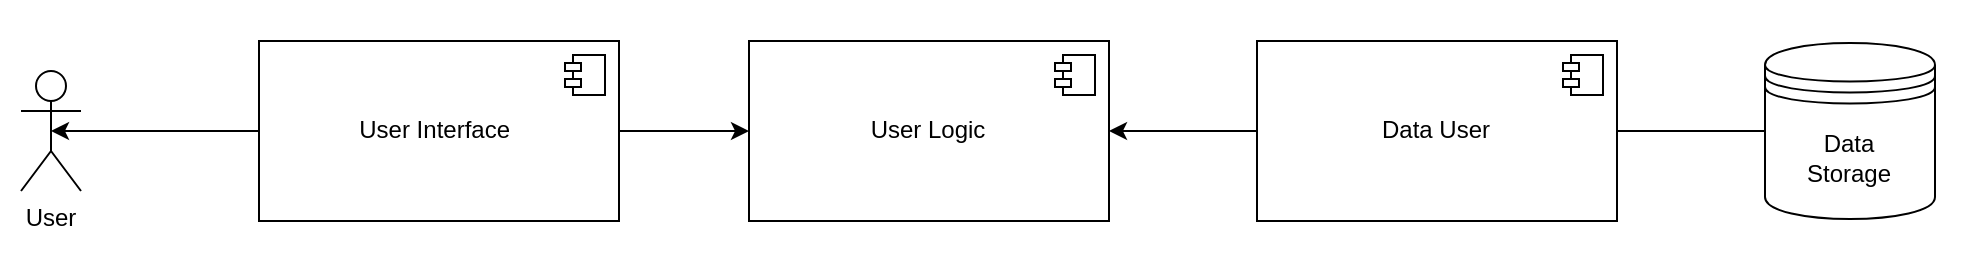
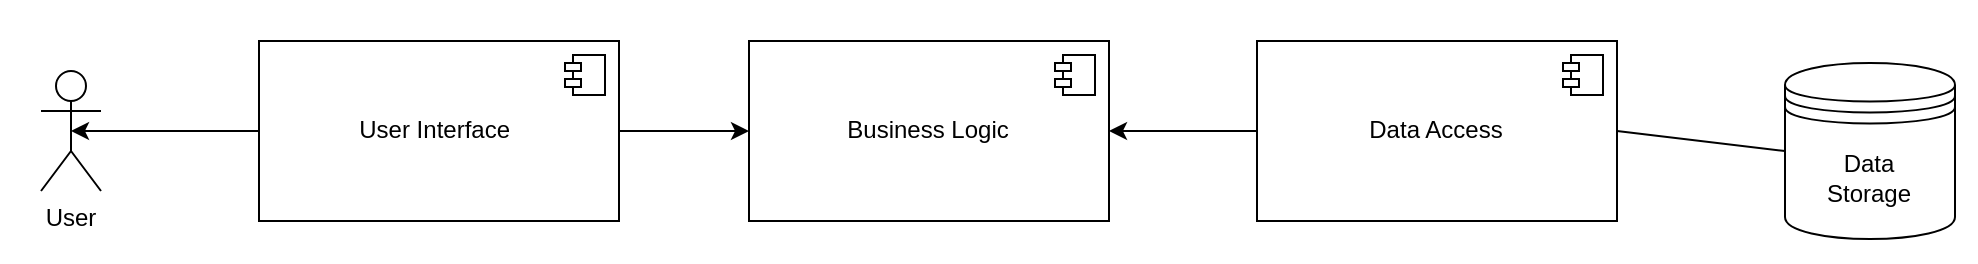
(51, 131) -> (71, 131)
(929, 131) -> (929, 131)
(1437, 131) -> (1437, 131)
(1850, 131) -> (1870, 151)
